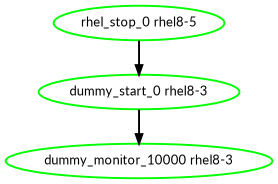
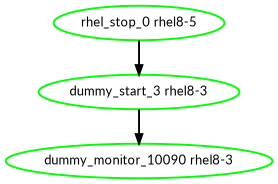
(139, 92) -> (139, 92)
(139, 161) -> (139, 161)
